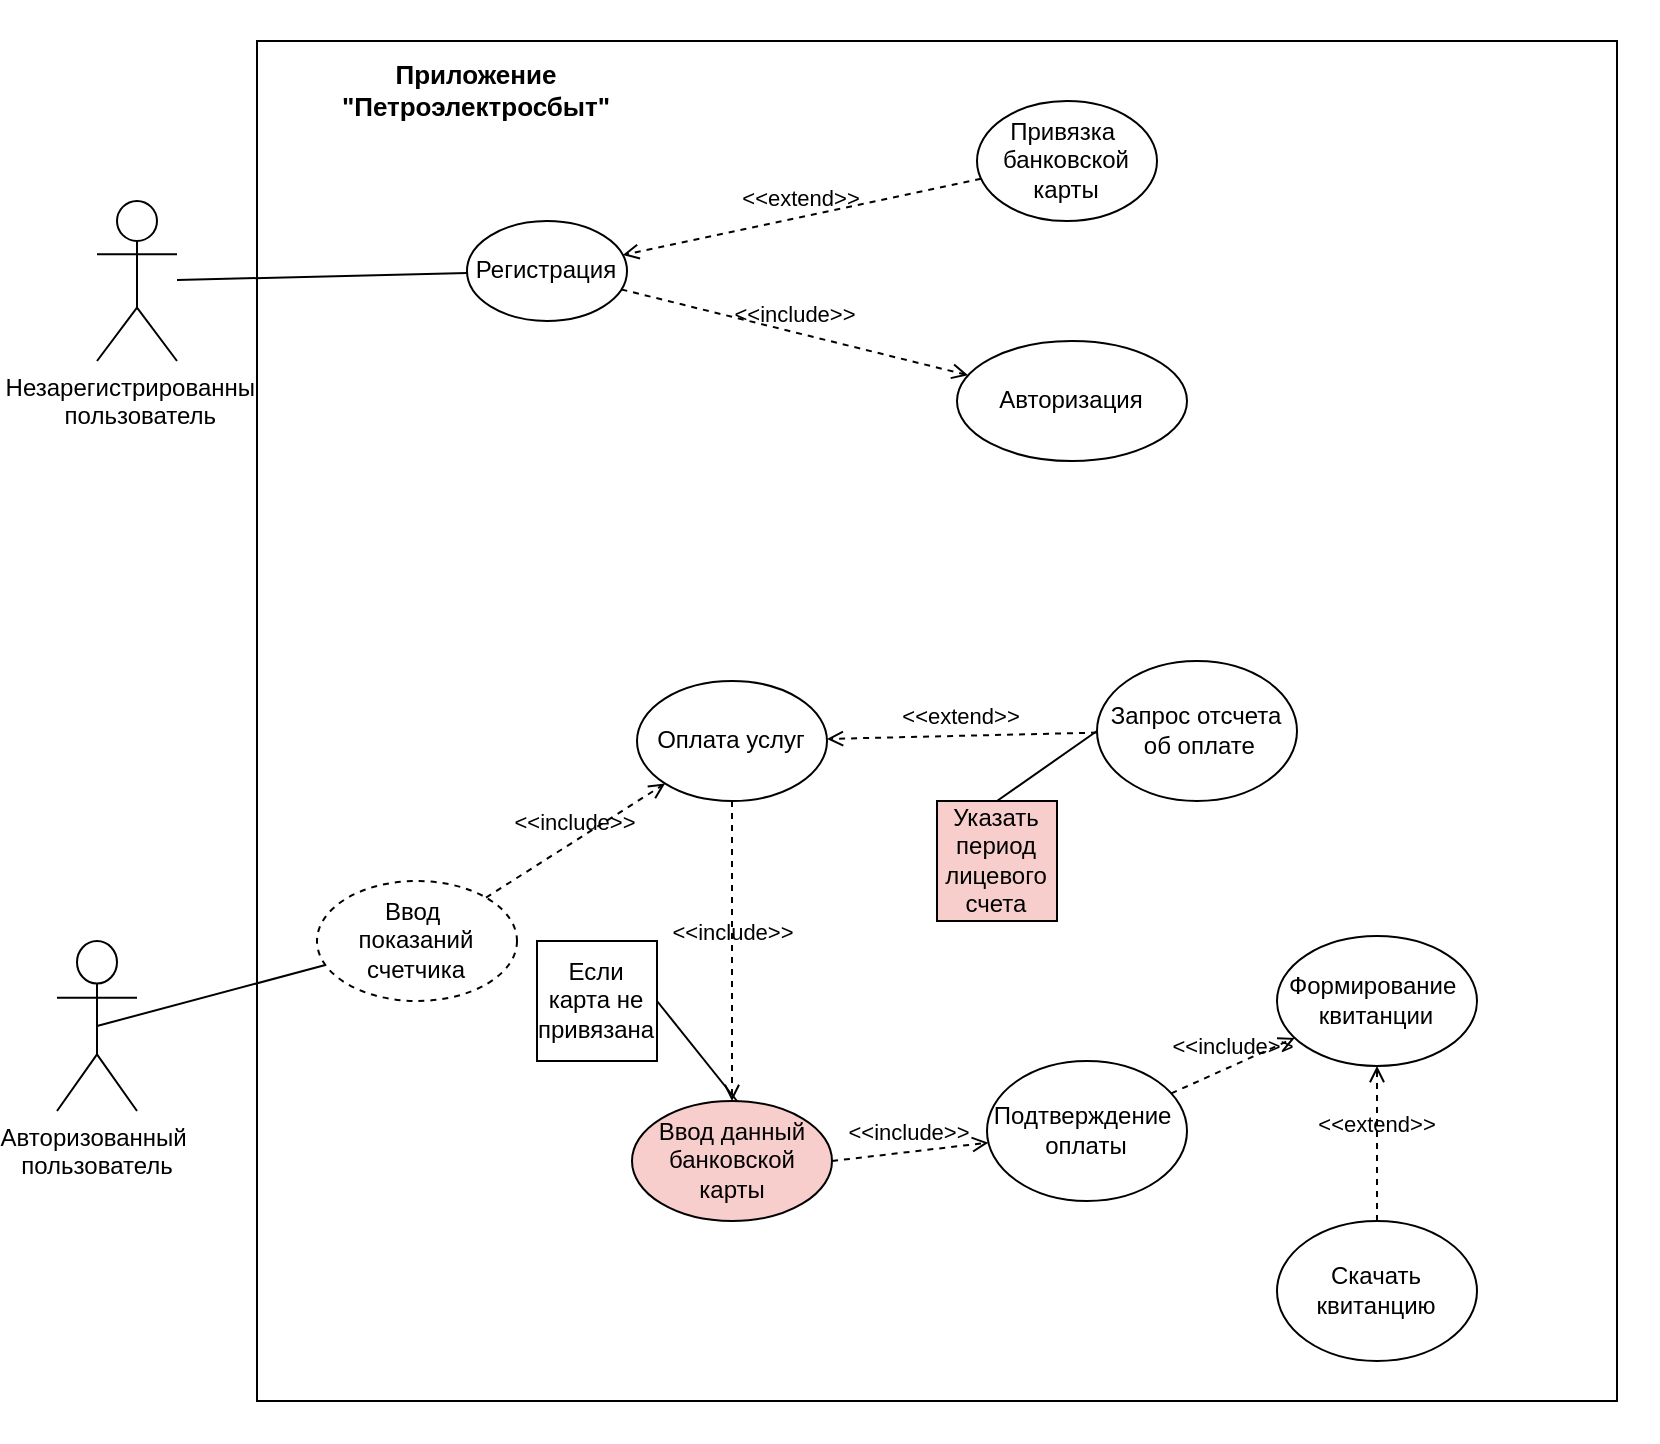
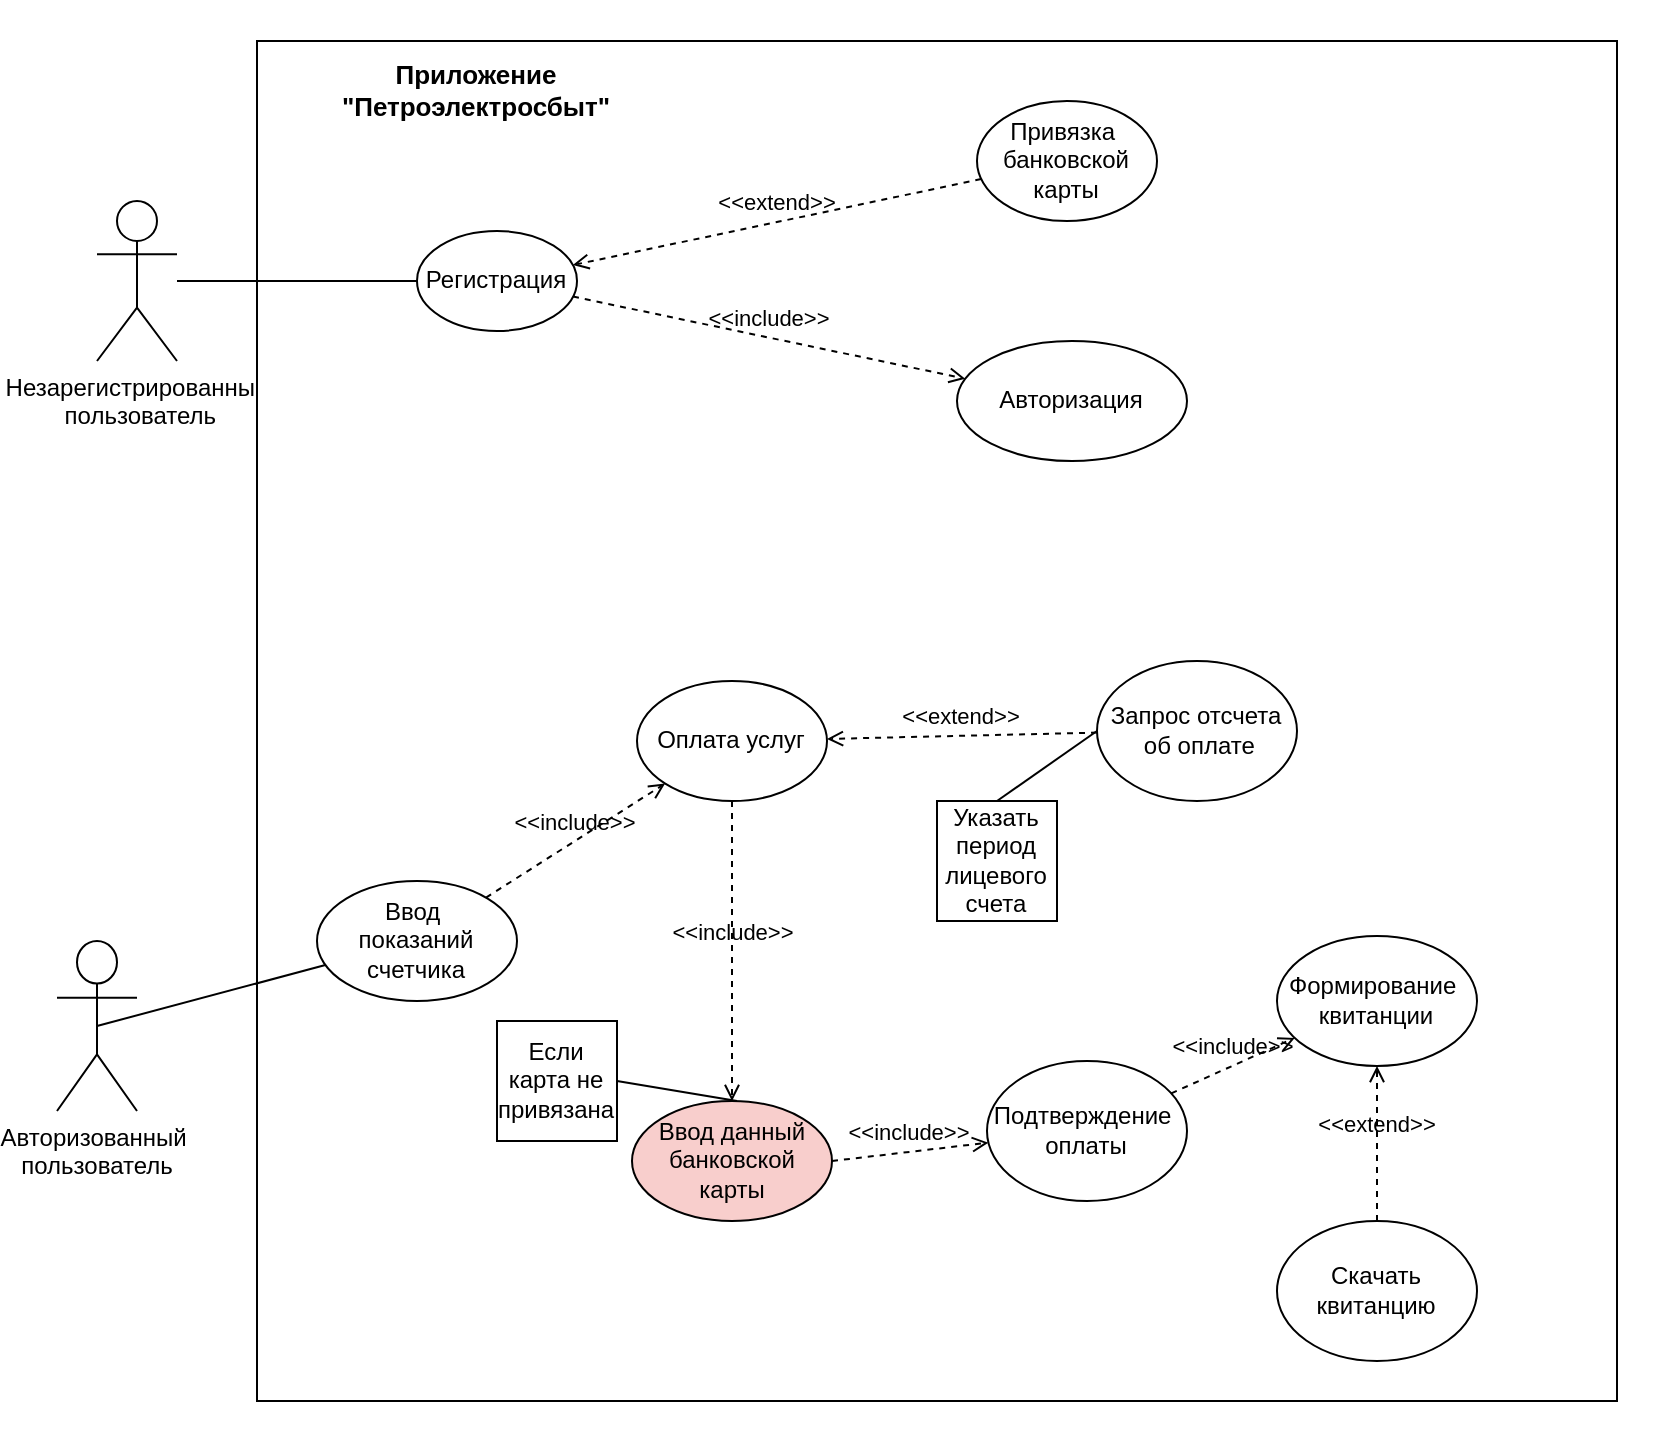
(547, 271) -> (497, 281)
(997, 861) -> (997, 861)
(417, 941) -> (417, 941)
(597, 1001) -> (557, 1081)
